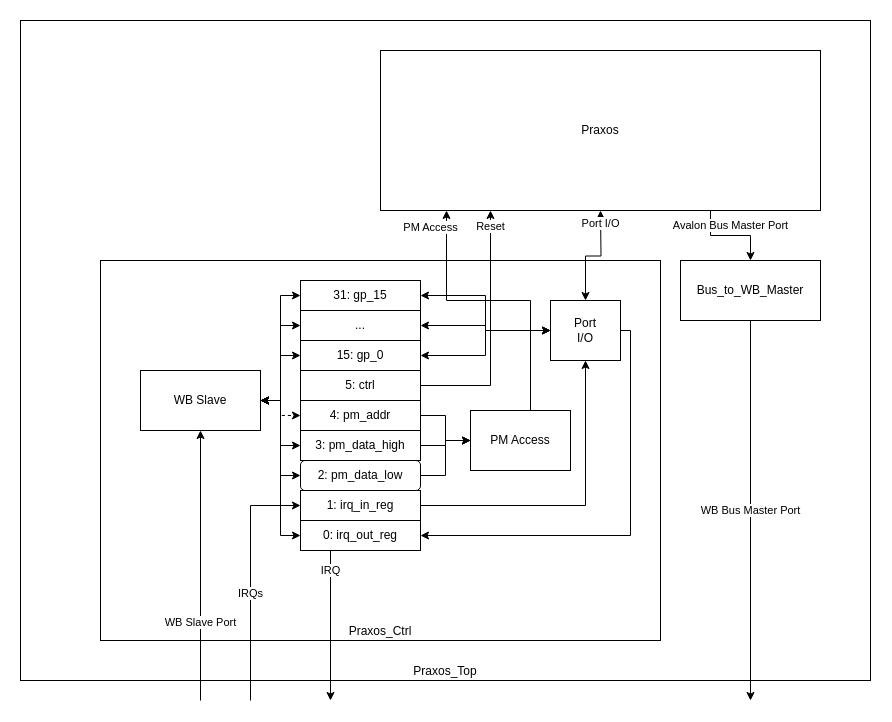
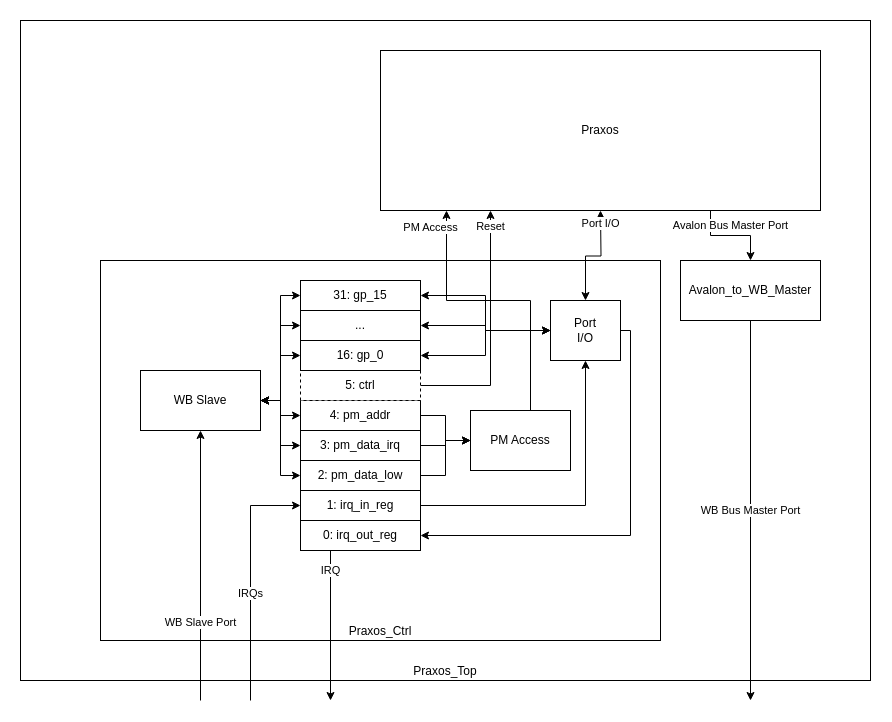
(751, 291) -> (751, 291)
(361, 356) -> (361, 356)
(361, 386) -> (361, 386)
(288, 416) -> (288, 416)
(361, 446) -> (361, 446)
(361, 476) -> (361, 476)
(281, 513) -> none
